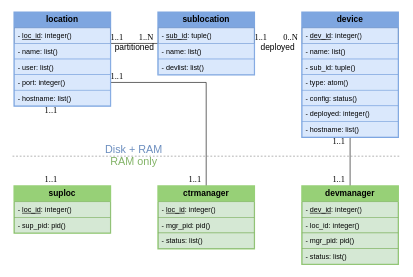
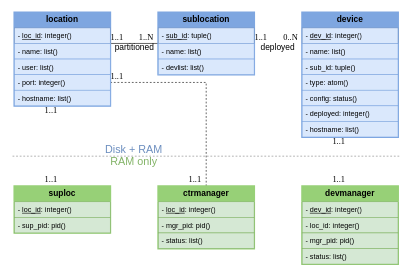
(206, 87) -> (206, 87)
(350, 163) -> none
